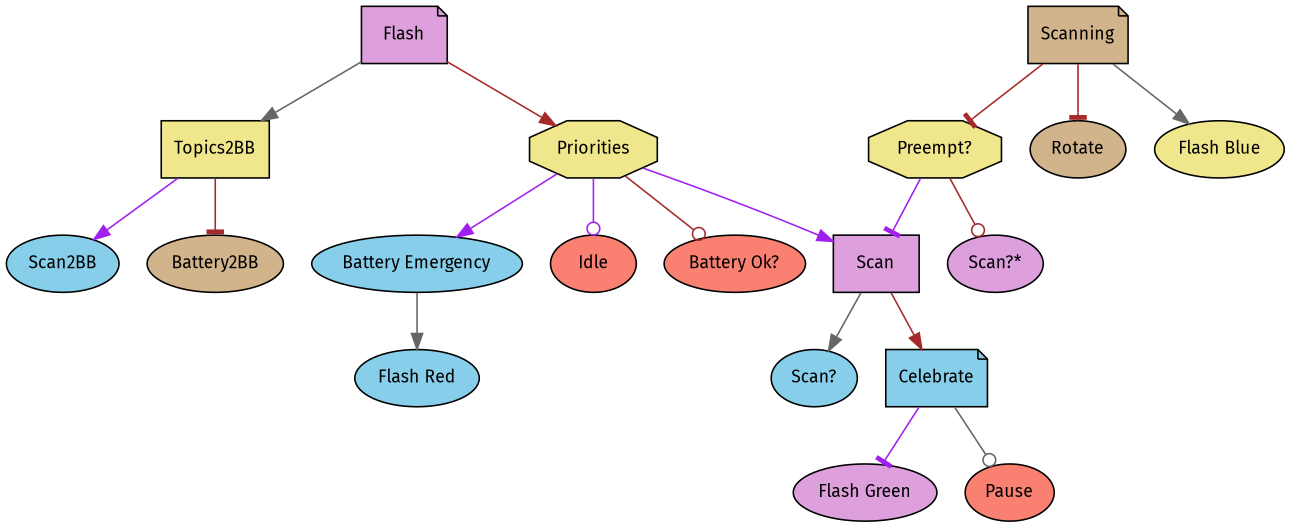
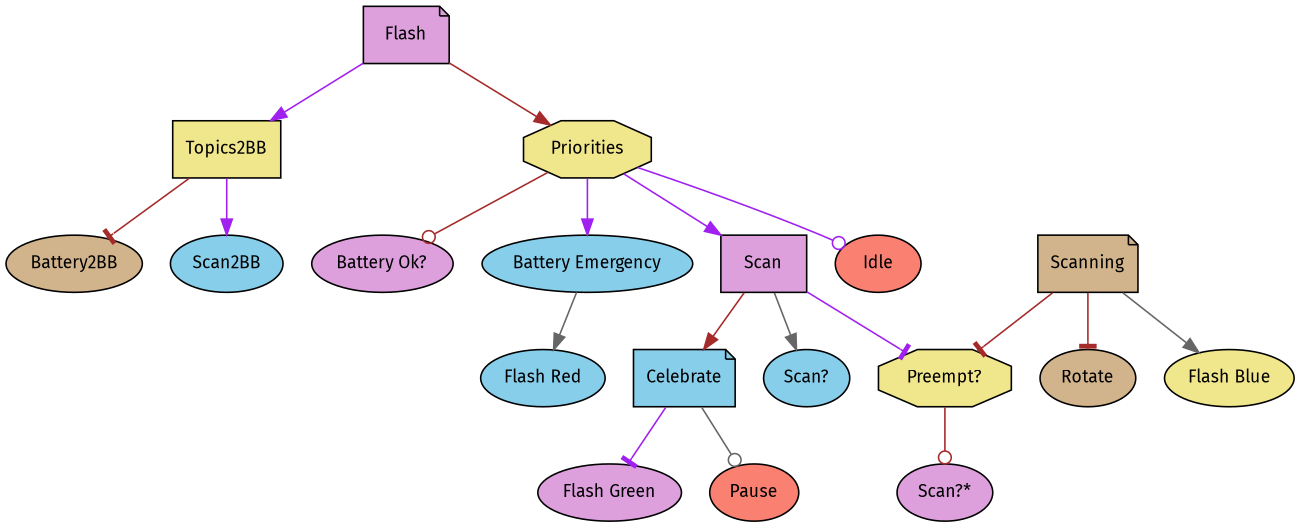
(318, 87) -> (324, 88)
(907, 203) -> (853, 320)
(735, 264) -> (382, 264)
